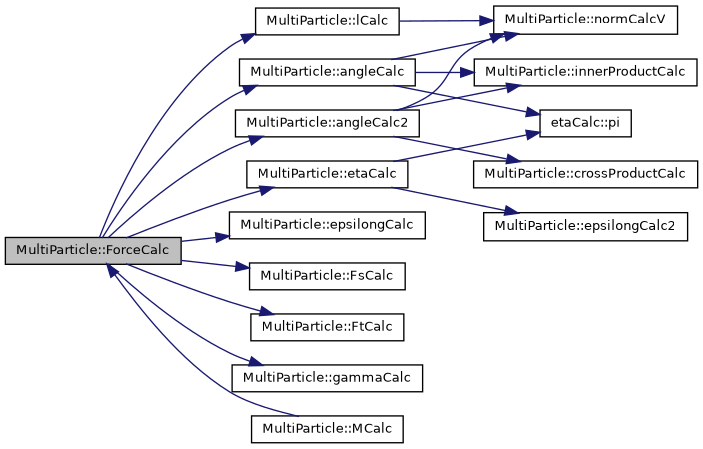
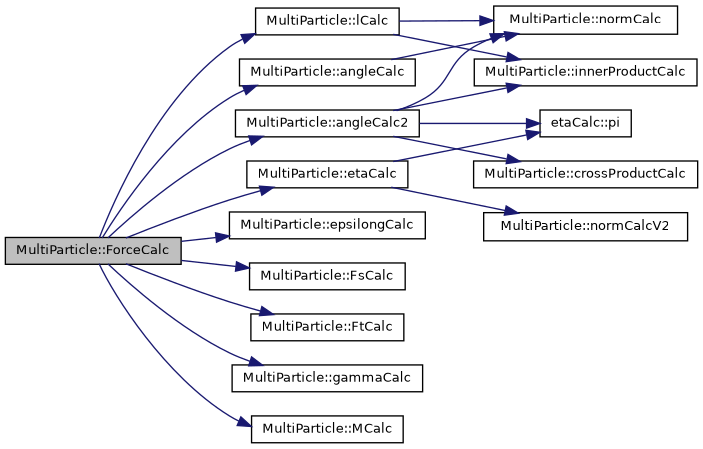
(586, 20) -> (586, 20)
(438, 72) -> (433, 42)
(480, 103) -> (473, 123)
(586, 227) -> (586, 227)
(193, 364) -> (158, 352)
